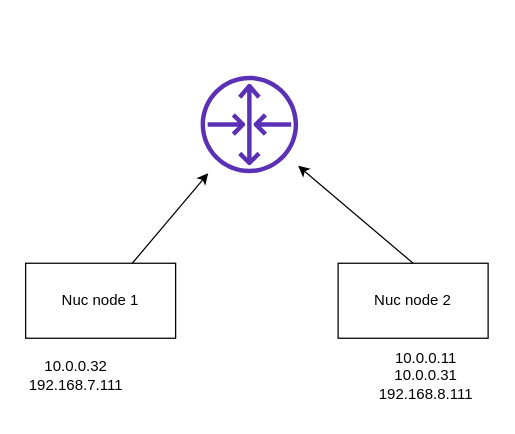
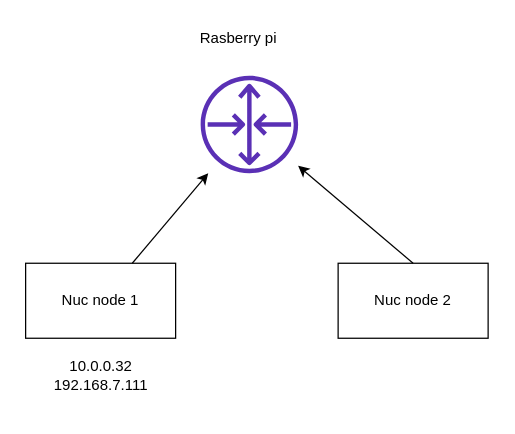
none -> (238, 38)
(76, 376) -> (101, 376)
(426, 376) -> none
